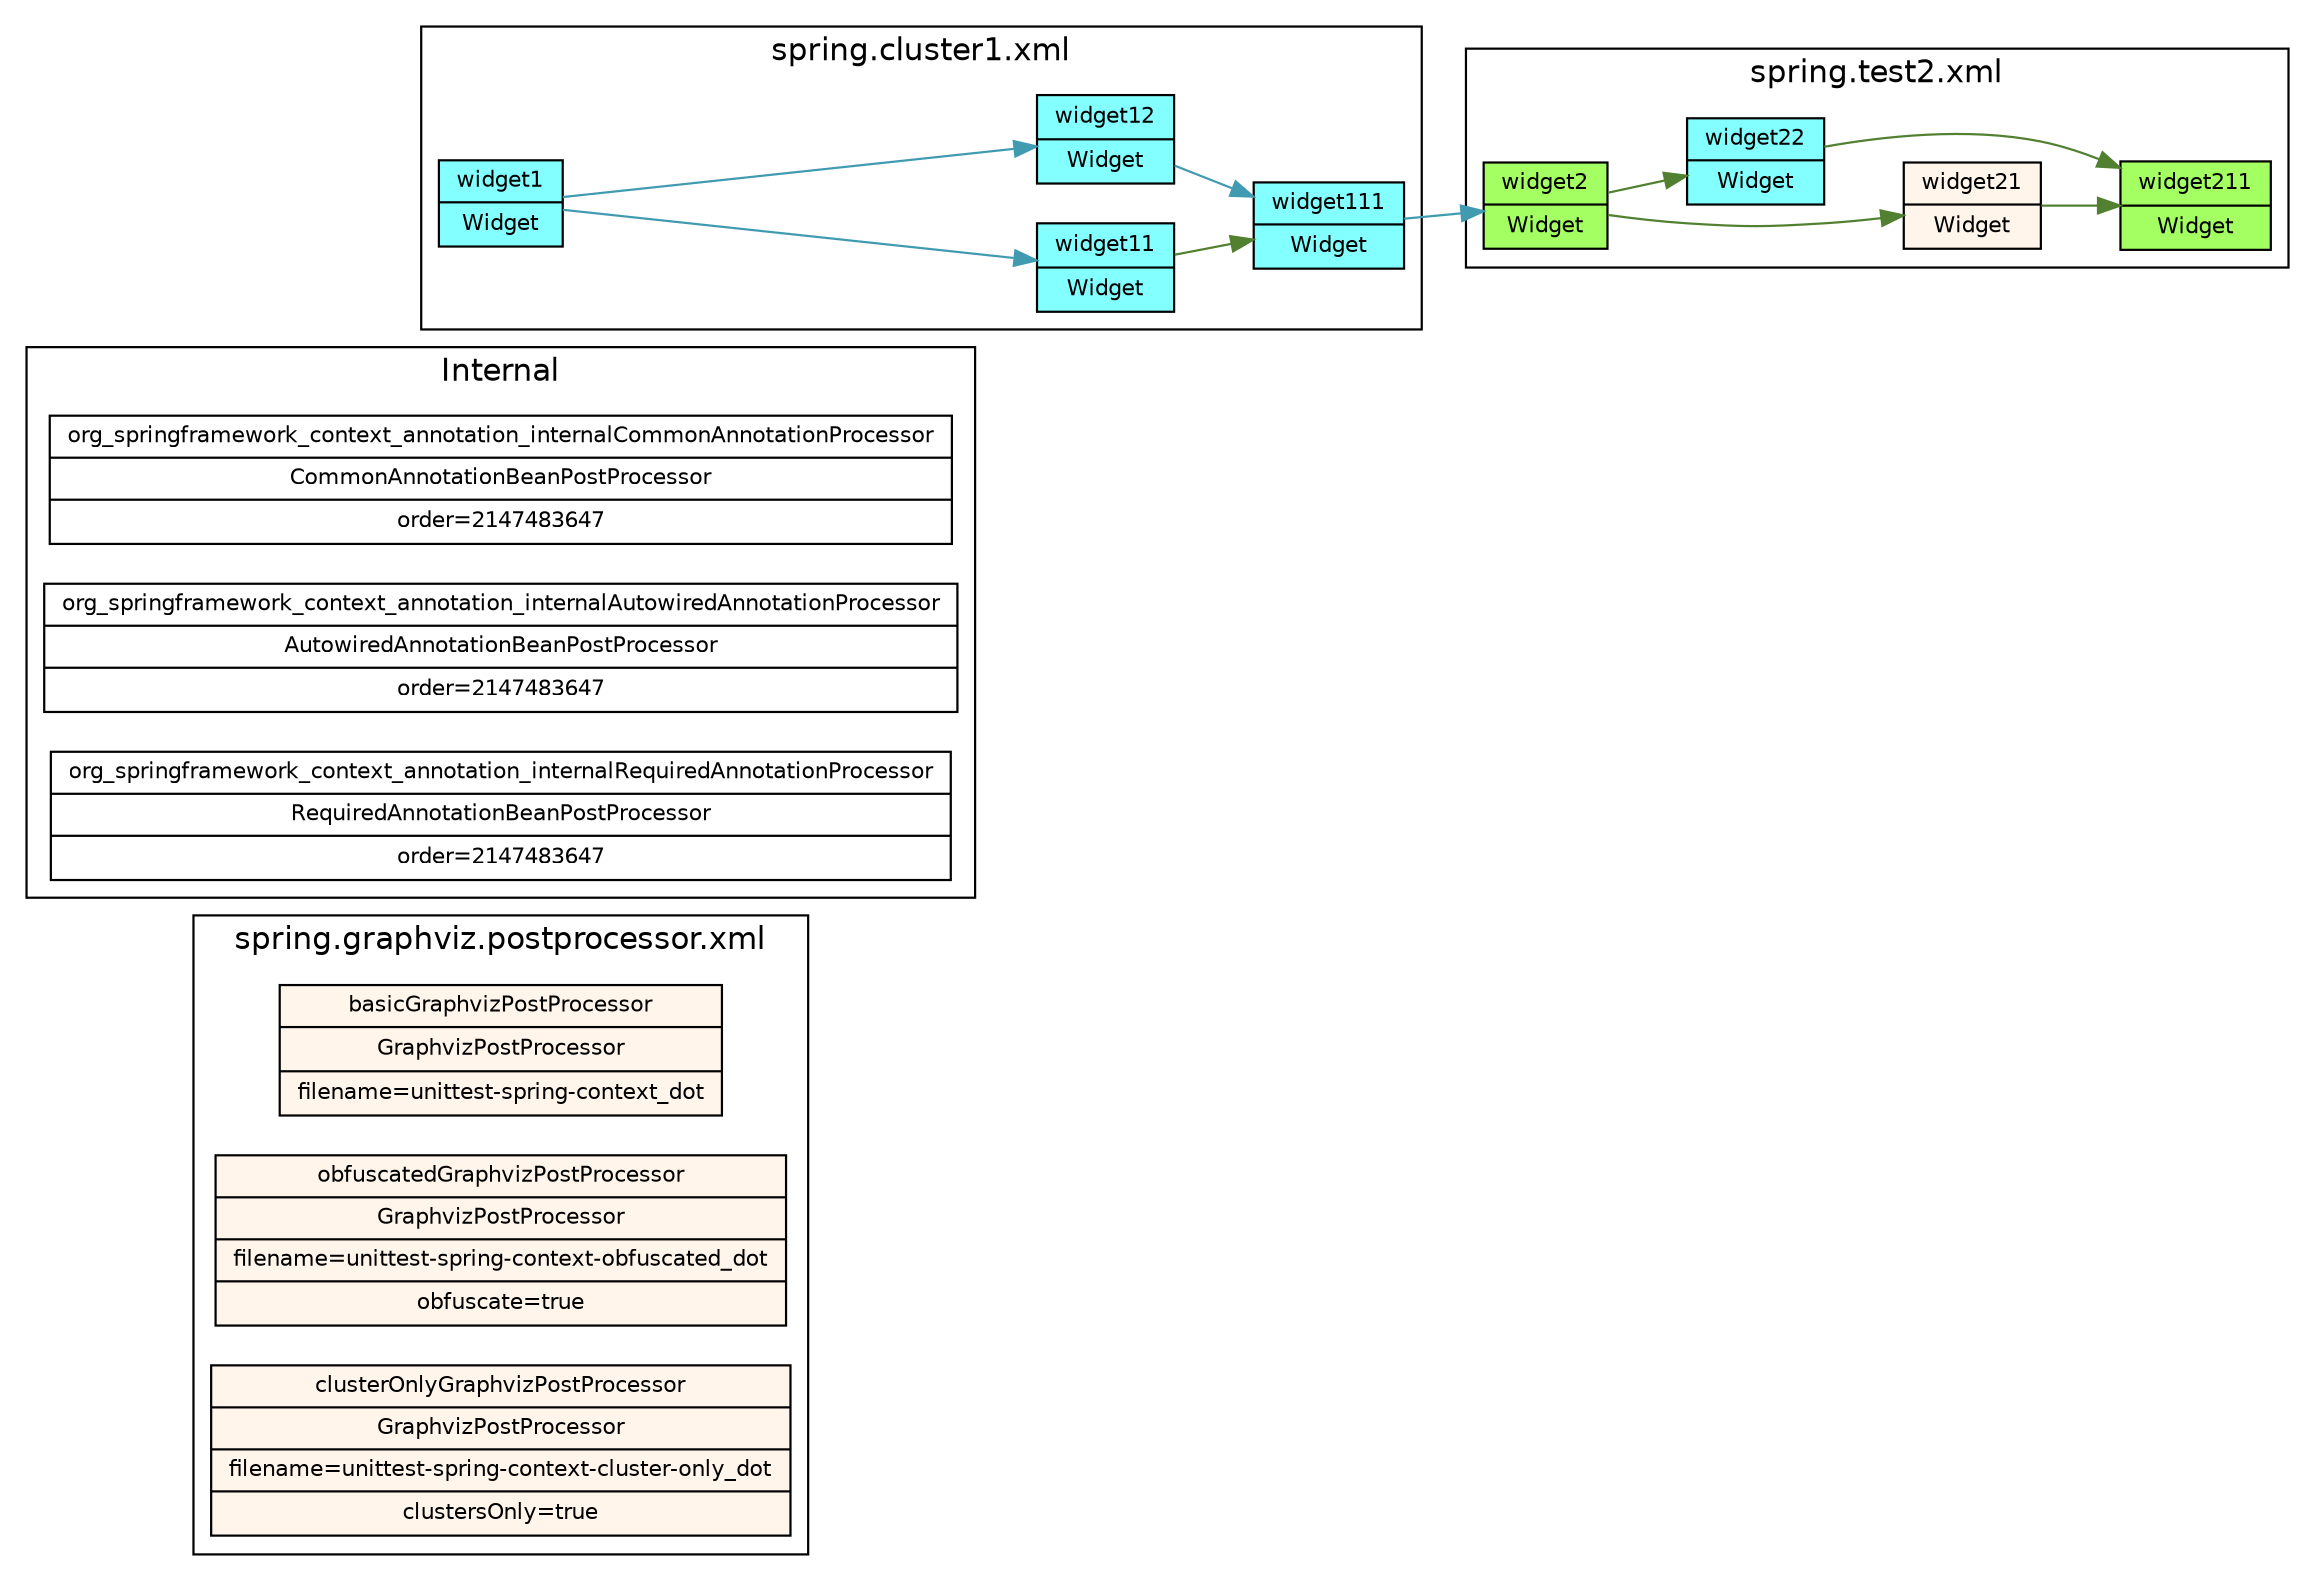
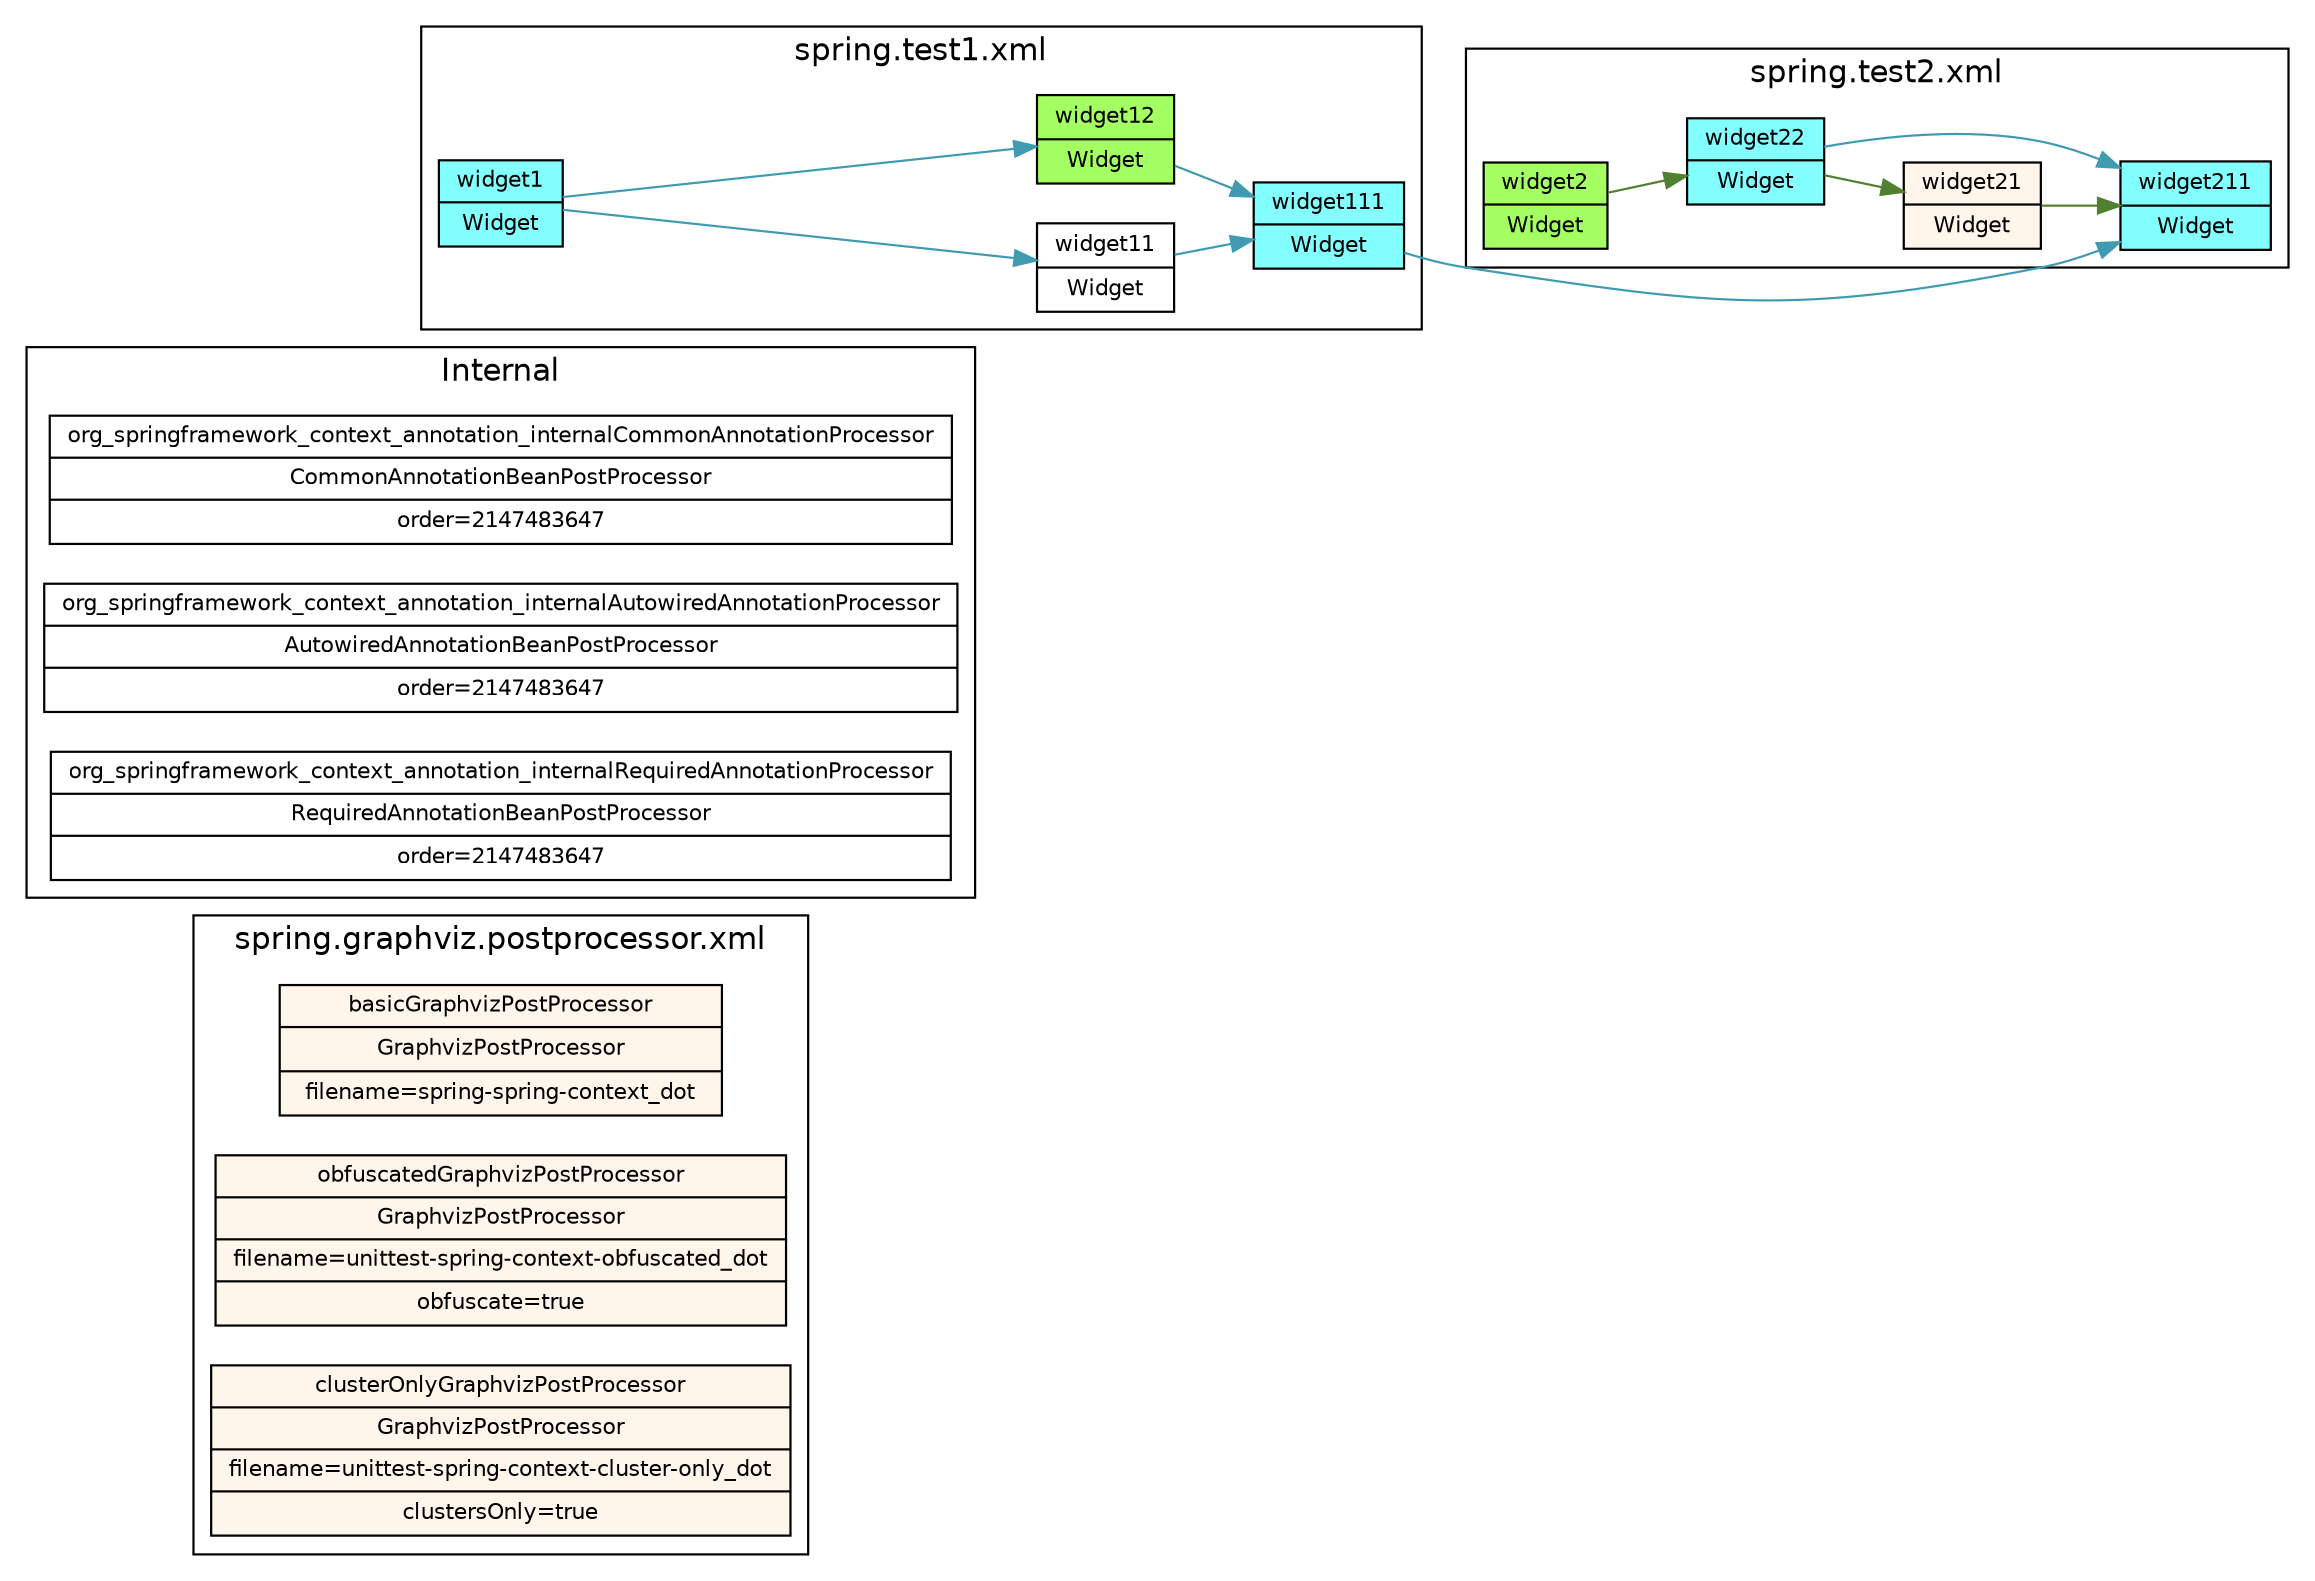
(921, 52) -> (921, 52)
(1963, 134) -> (1963, 134)
(1106, 139) -> (1106, 139)
(2196, 206) -> (2196, 206)
(1436, 216) -> (1752, 300)
(1744, 226) -> (1853, 181)
(1203, 249) -> (1203, 249)
(1106, 268) -> (1106, 268)
(501, 1092) -> (501, 1092)
